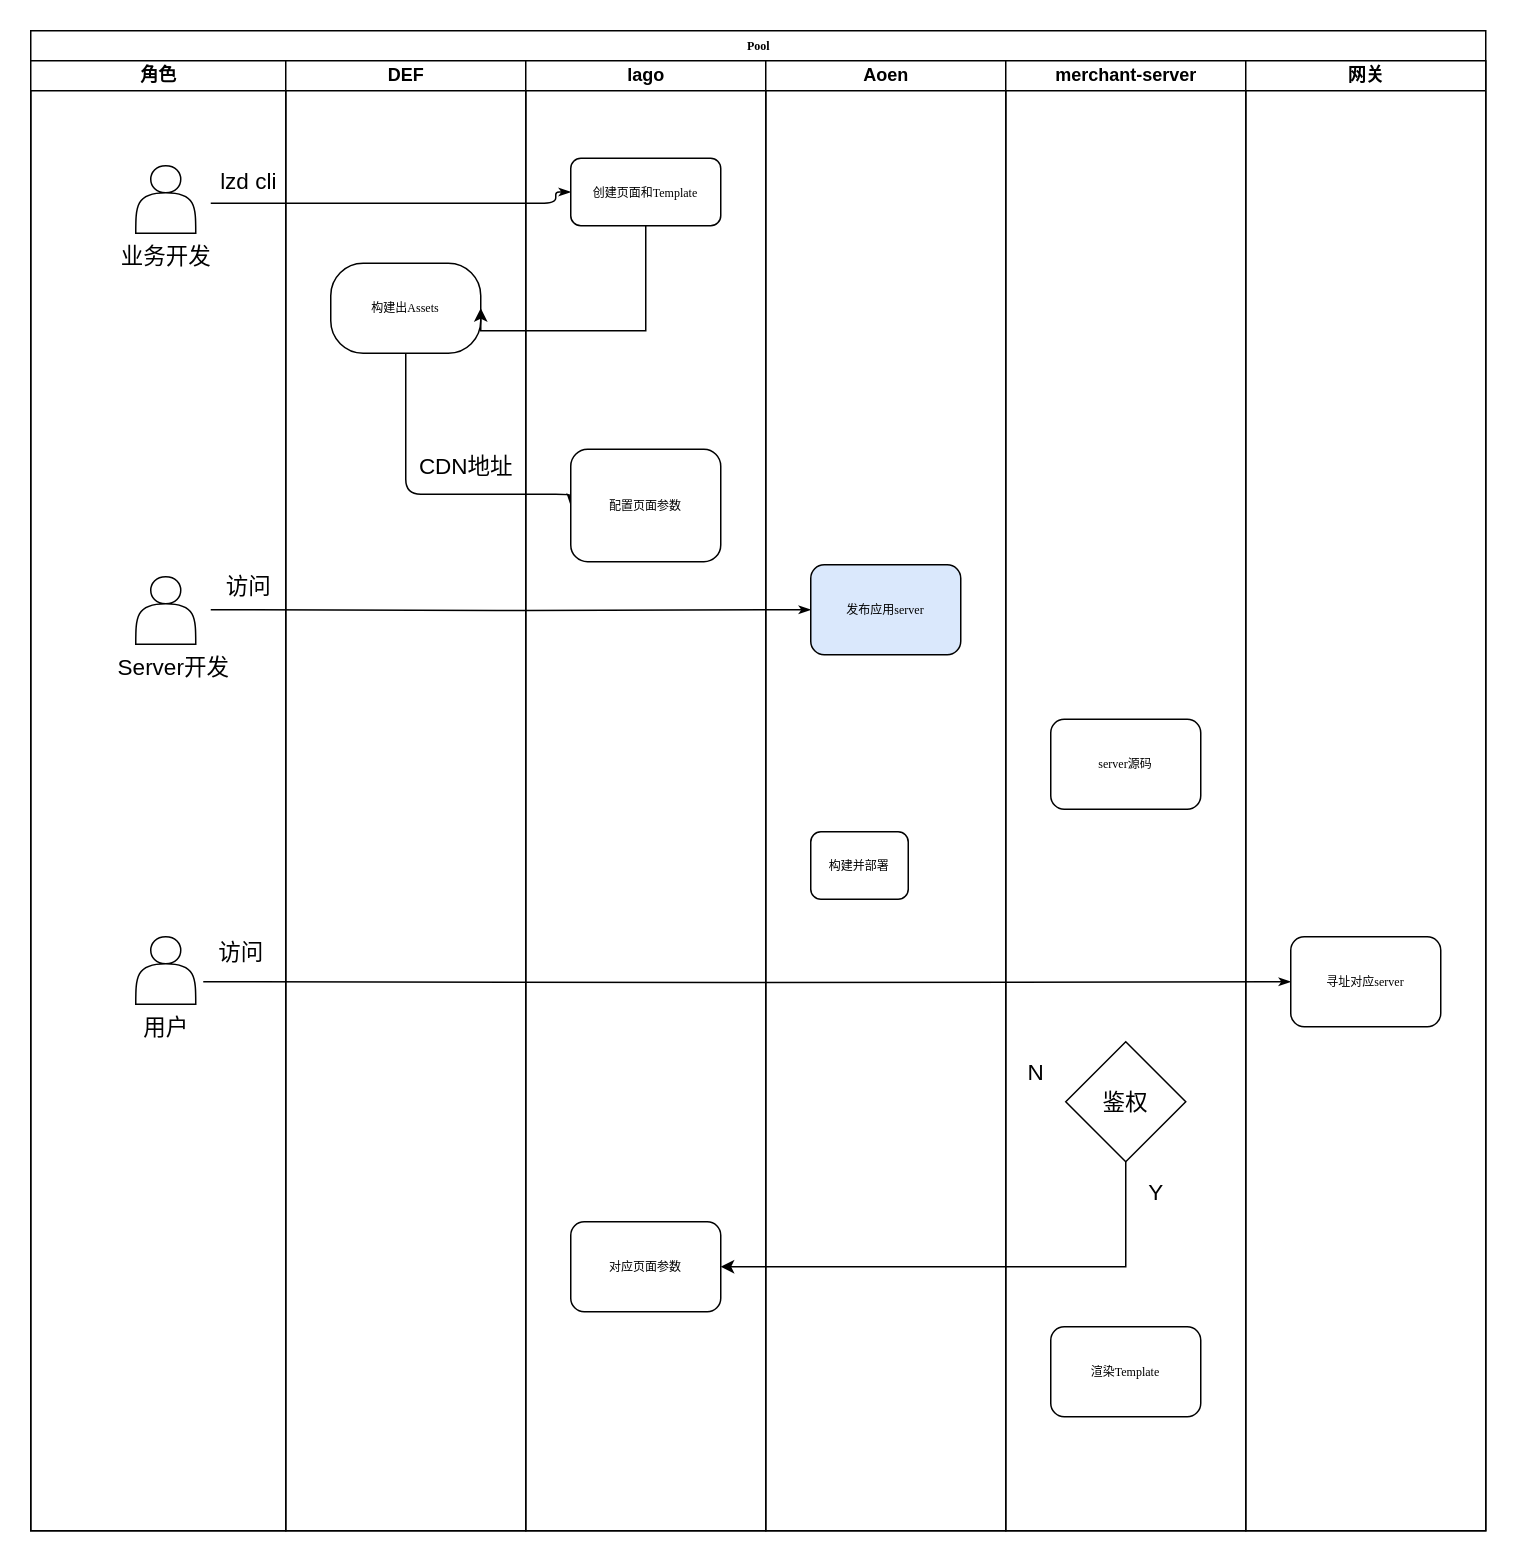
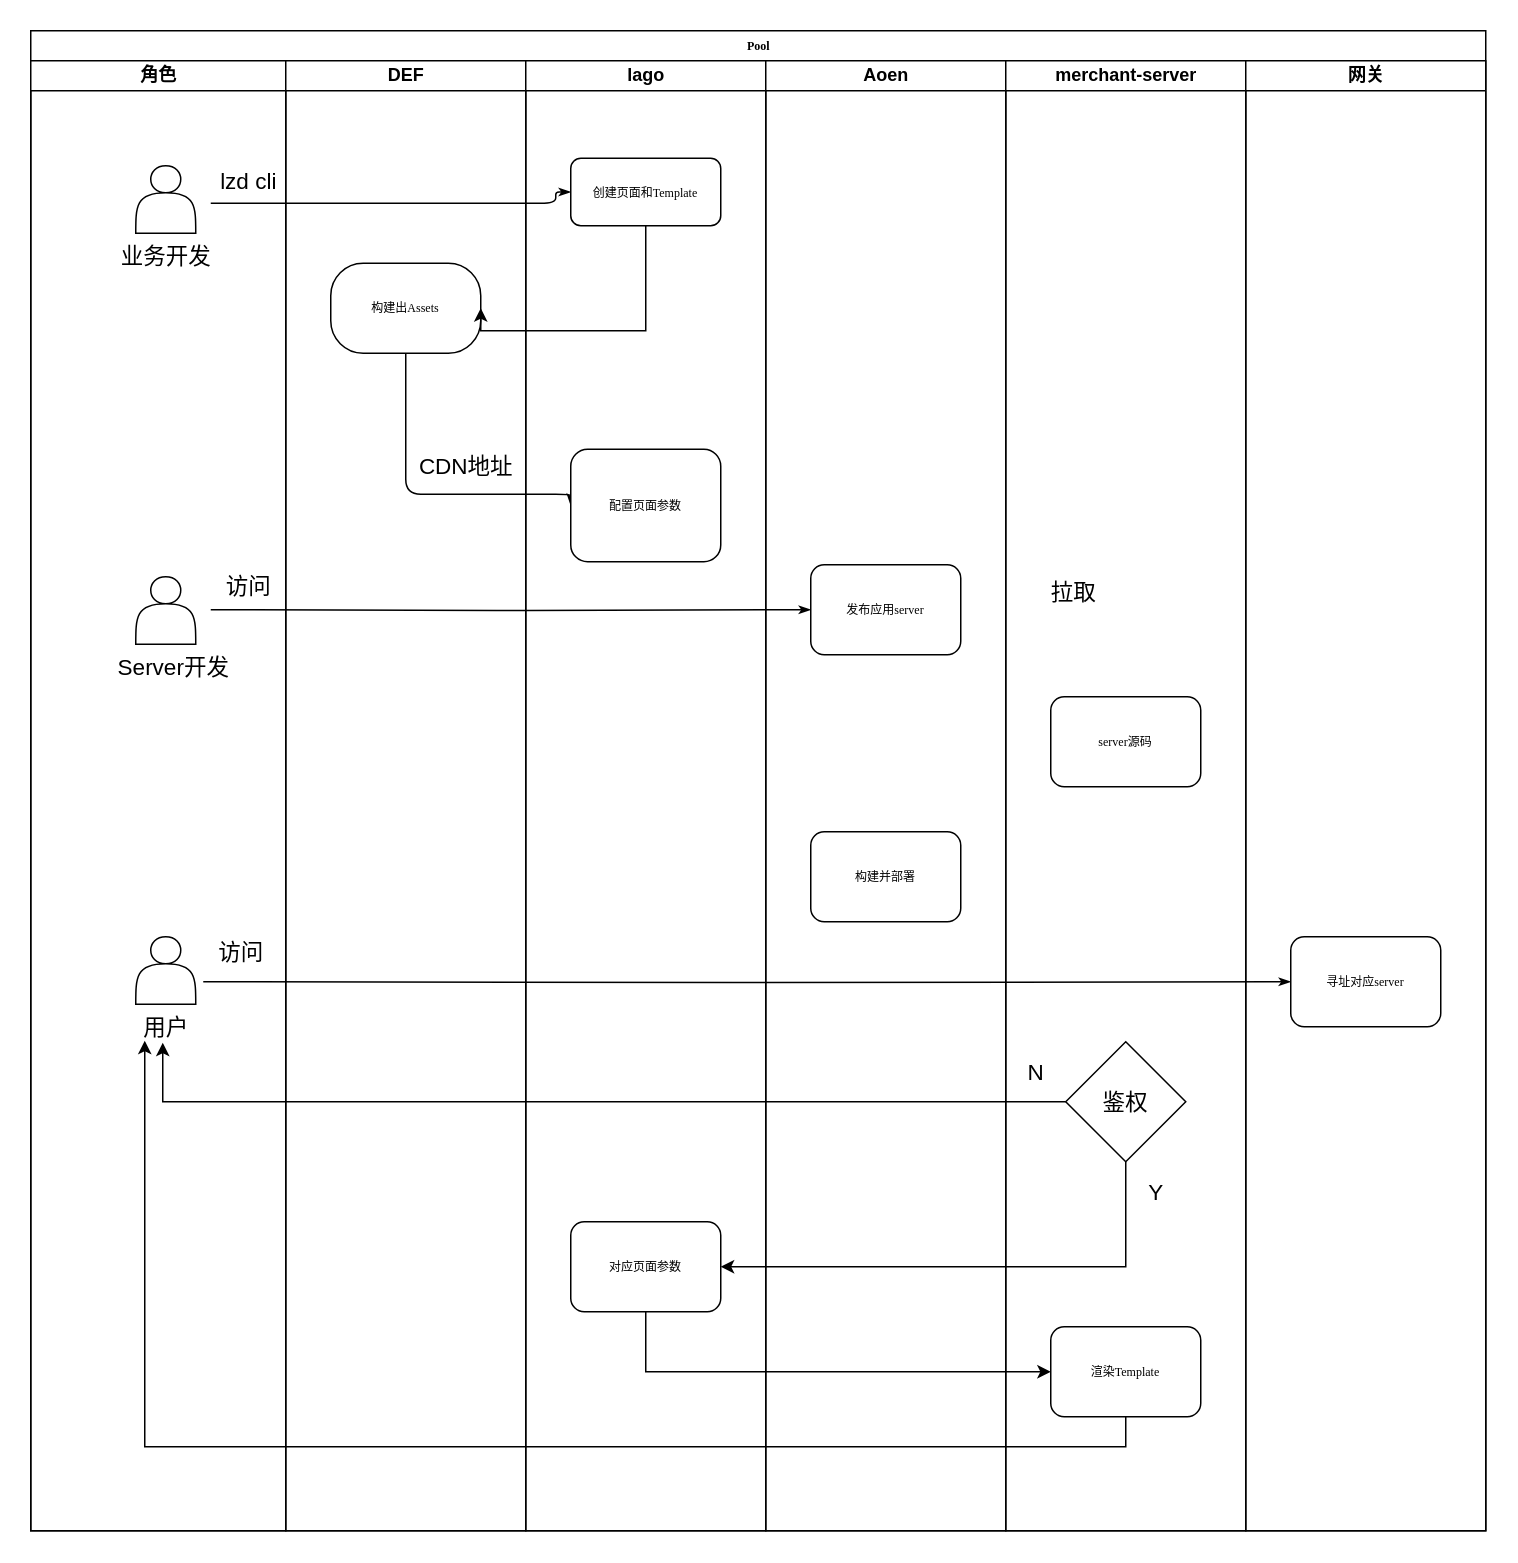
none -> (1073, 592)
(886, 610) -> (886, 610)
(1126, 764) -> (1126, 742)
(860, 866) -> (886, 877)
none -> (590, 1102)
none -> (813, 1372)
none -> (453, 1447)
